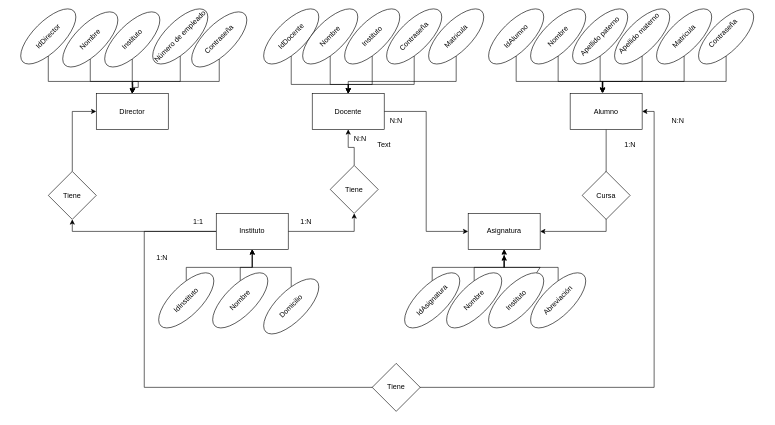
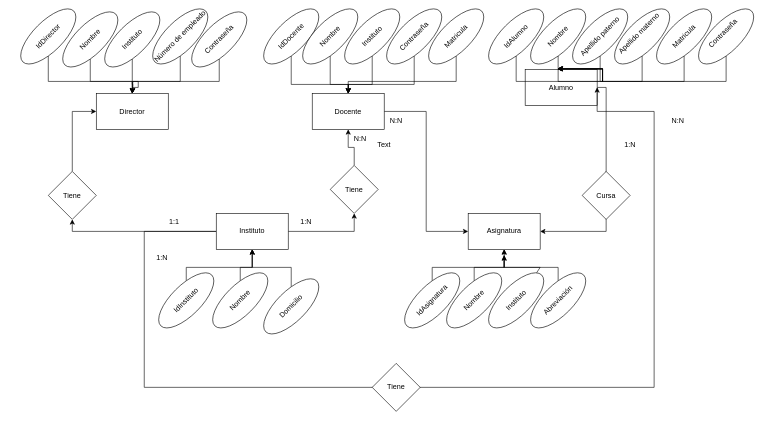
(606, 111) -> (561, 87)
(198, 222) -> (174, 222)
